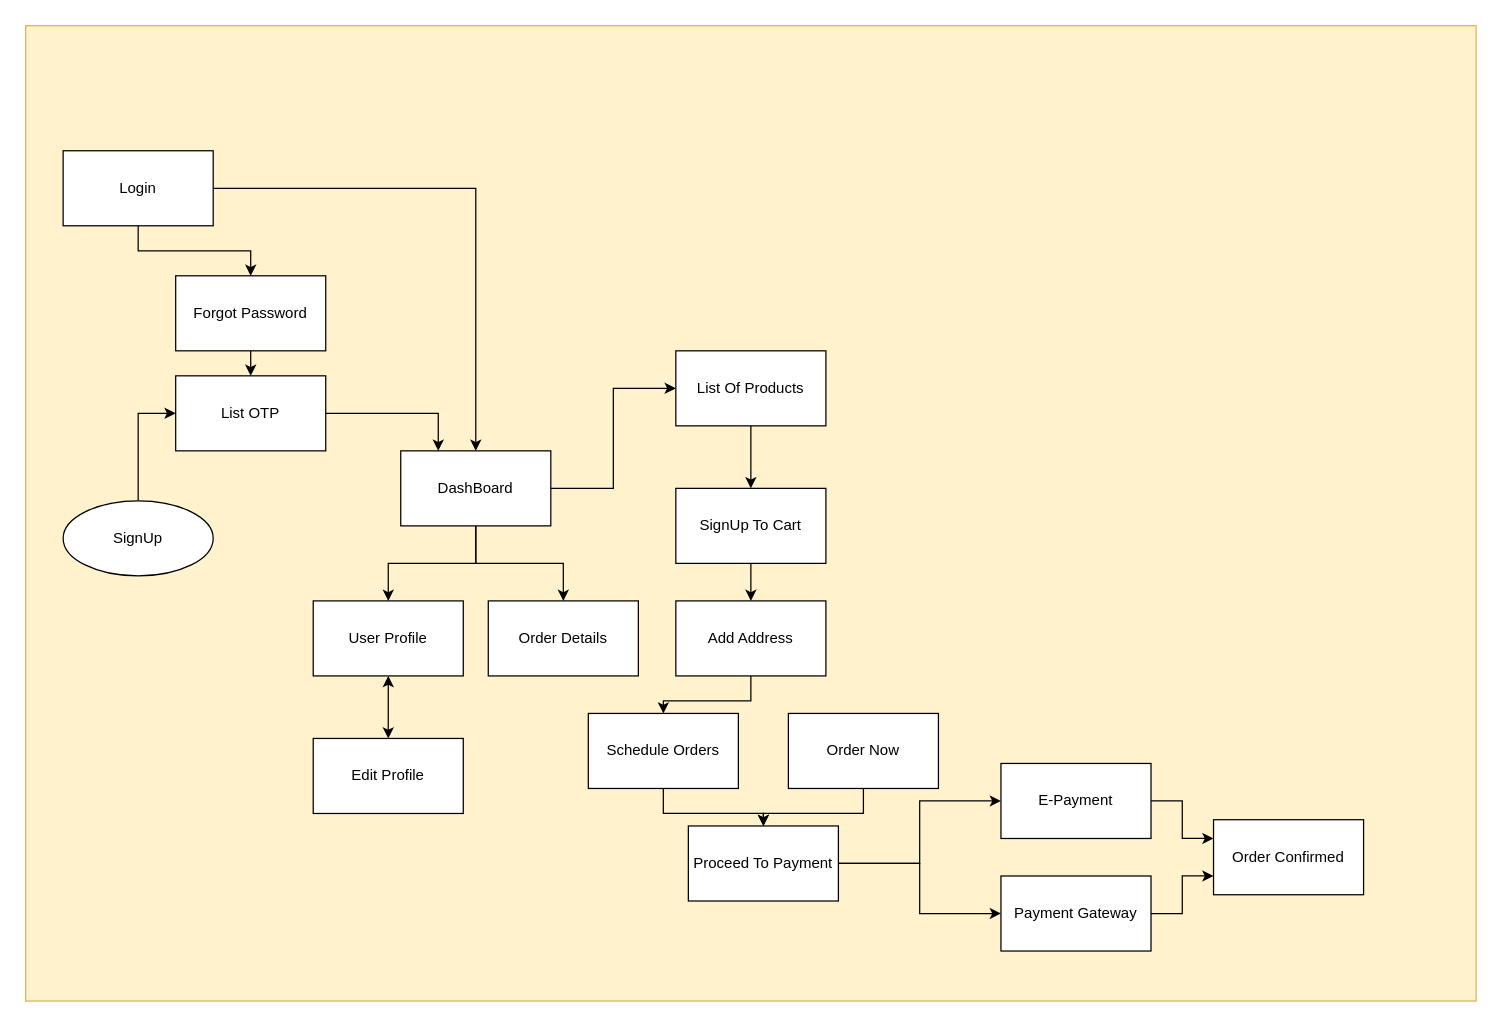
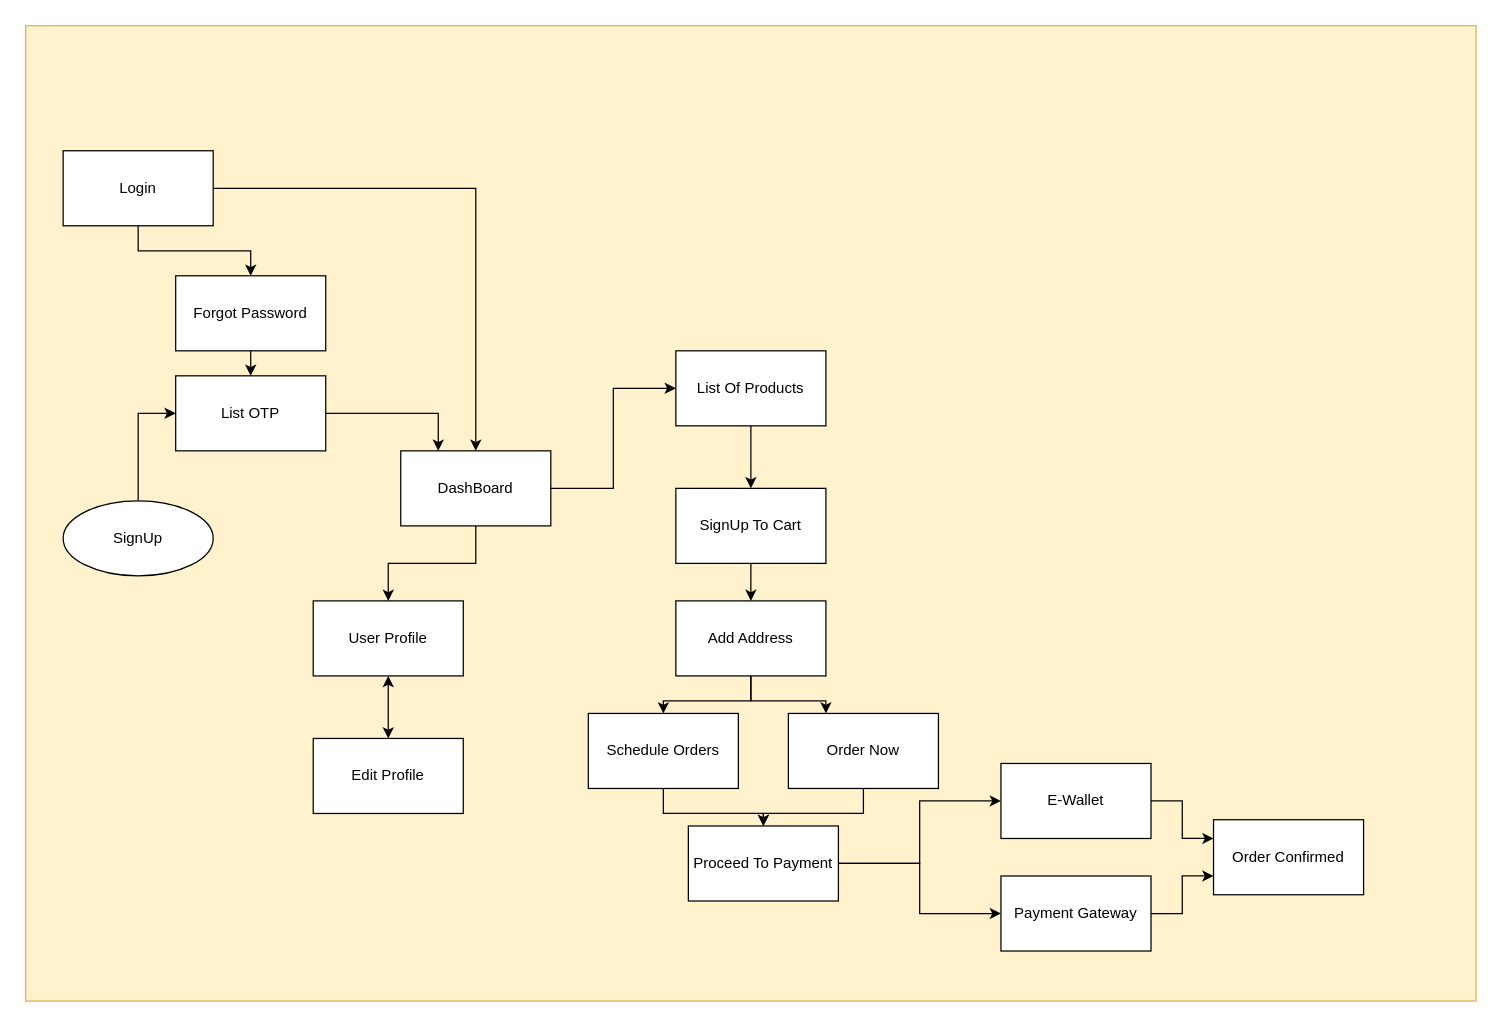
(535, 563) -> none
(563, 638) -> none
none -> (790, 701)
(1076, 801) -> (1076, 801)
